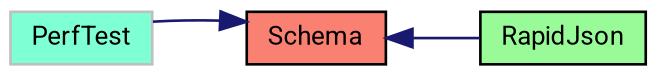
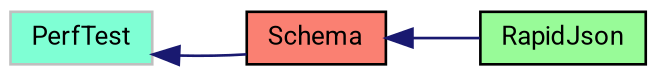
(186, 20) -> (213, 56)
